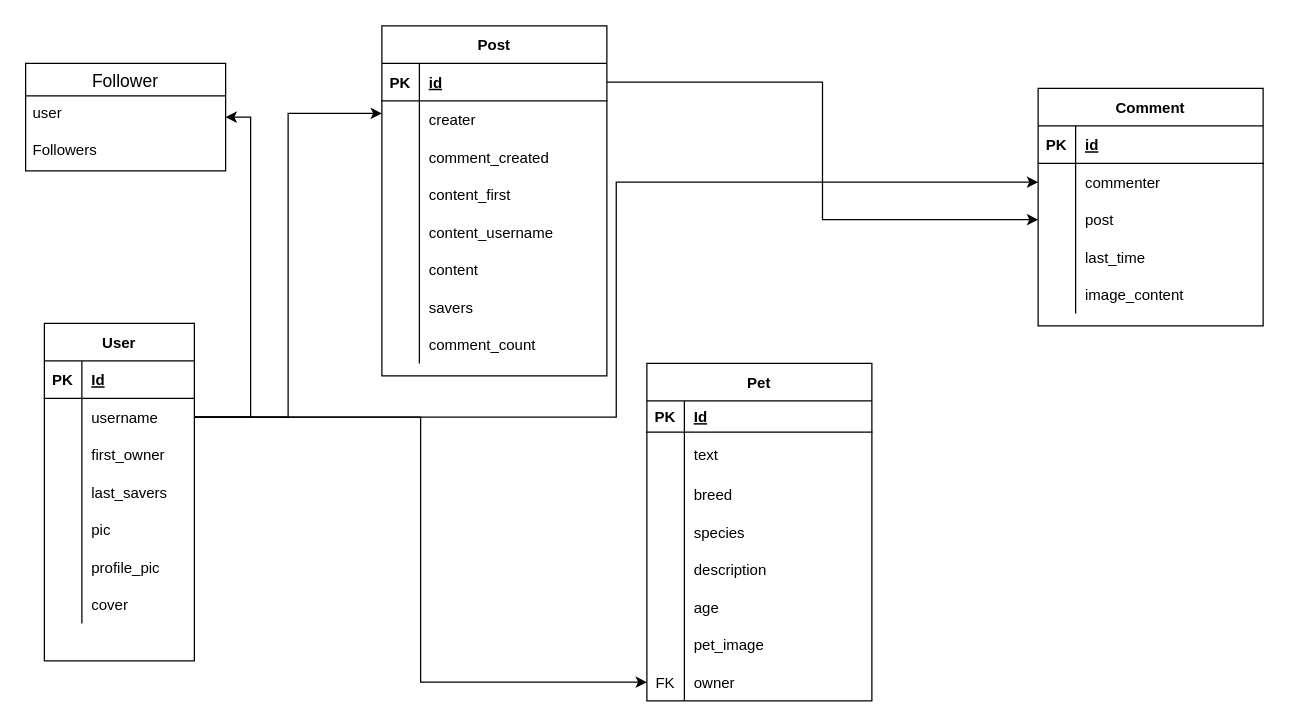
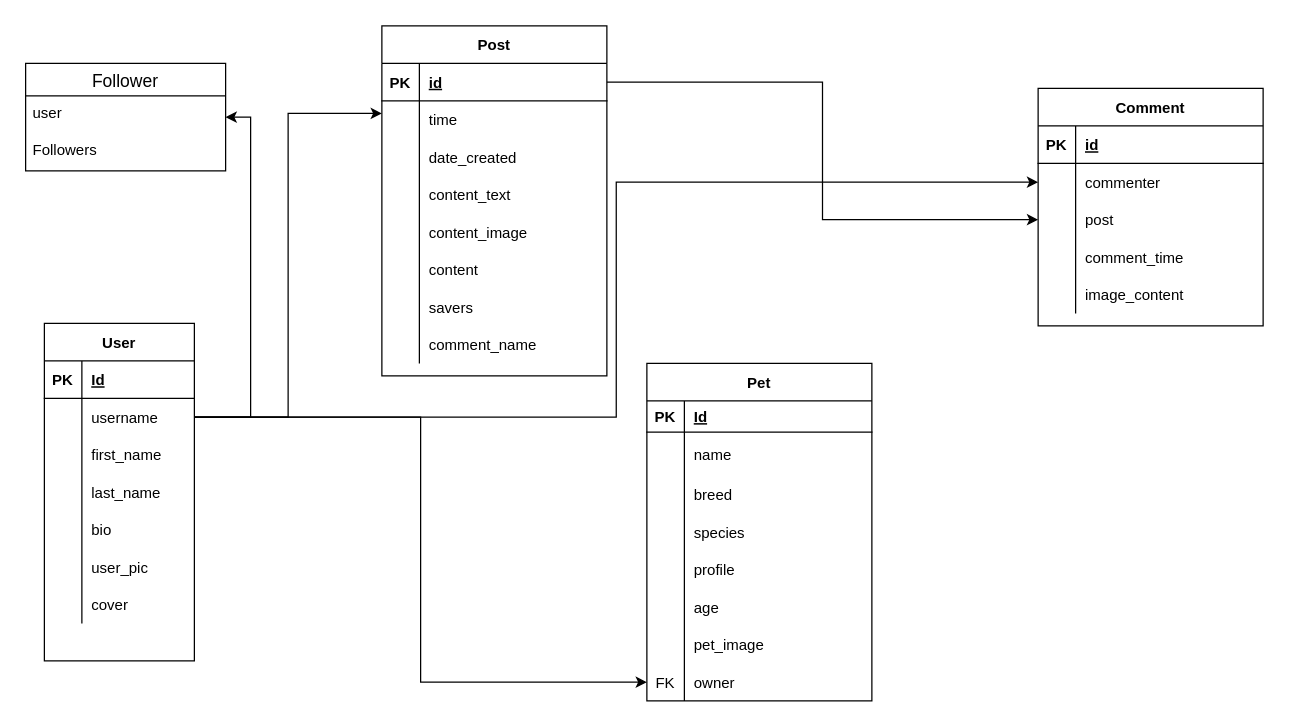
(458, 120) -> (444, 120)
(492, 158) -> (479, 158)
(481, 195) -> (479, 195)
(496, 233) -> (481, 233)
(1119, 258) -> (1133, 258)
(483, 345) -> (479, 345)
(711, 454) -> (711, 454)
(136, 455) -> (131, 455)
(136, 493) -> (127, 493)
(102, 530) -> (102, 530)
(132, 568) -> (123, 568)
(736, 570) -> (719, 570)
